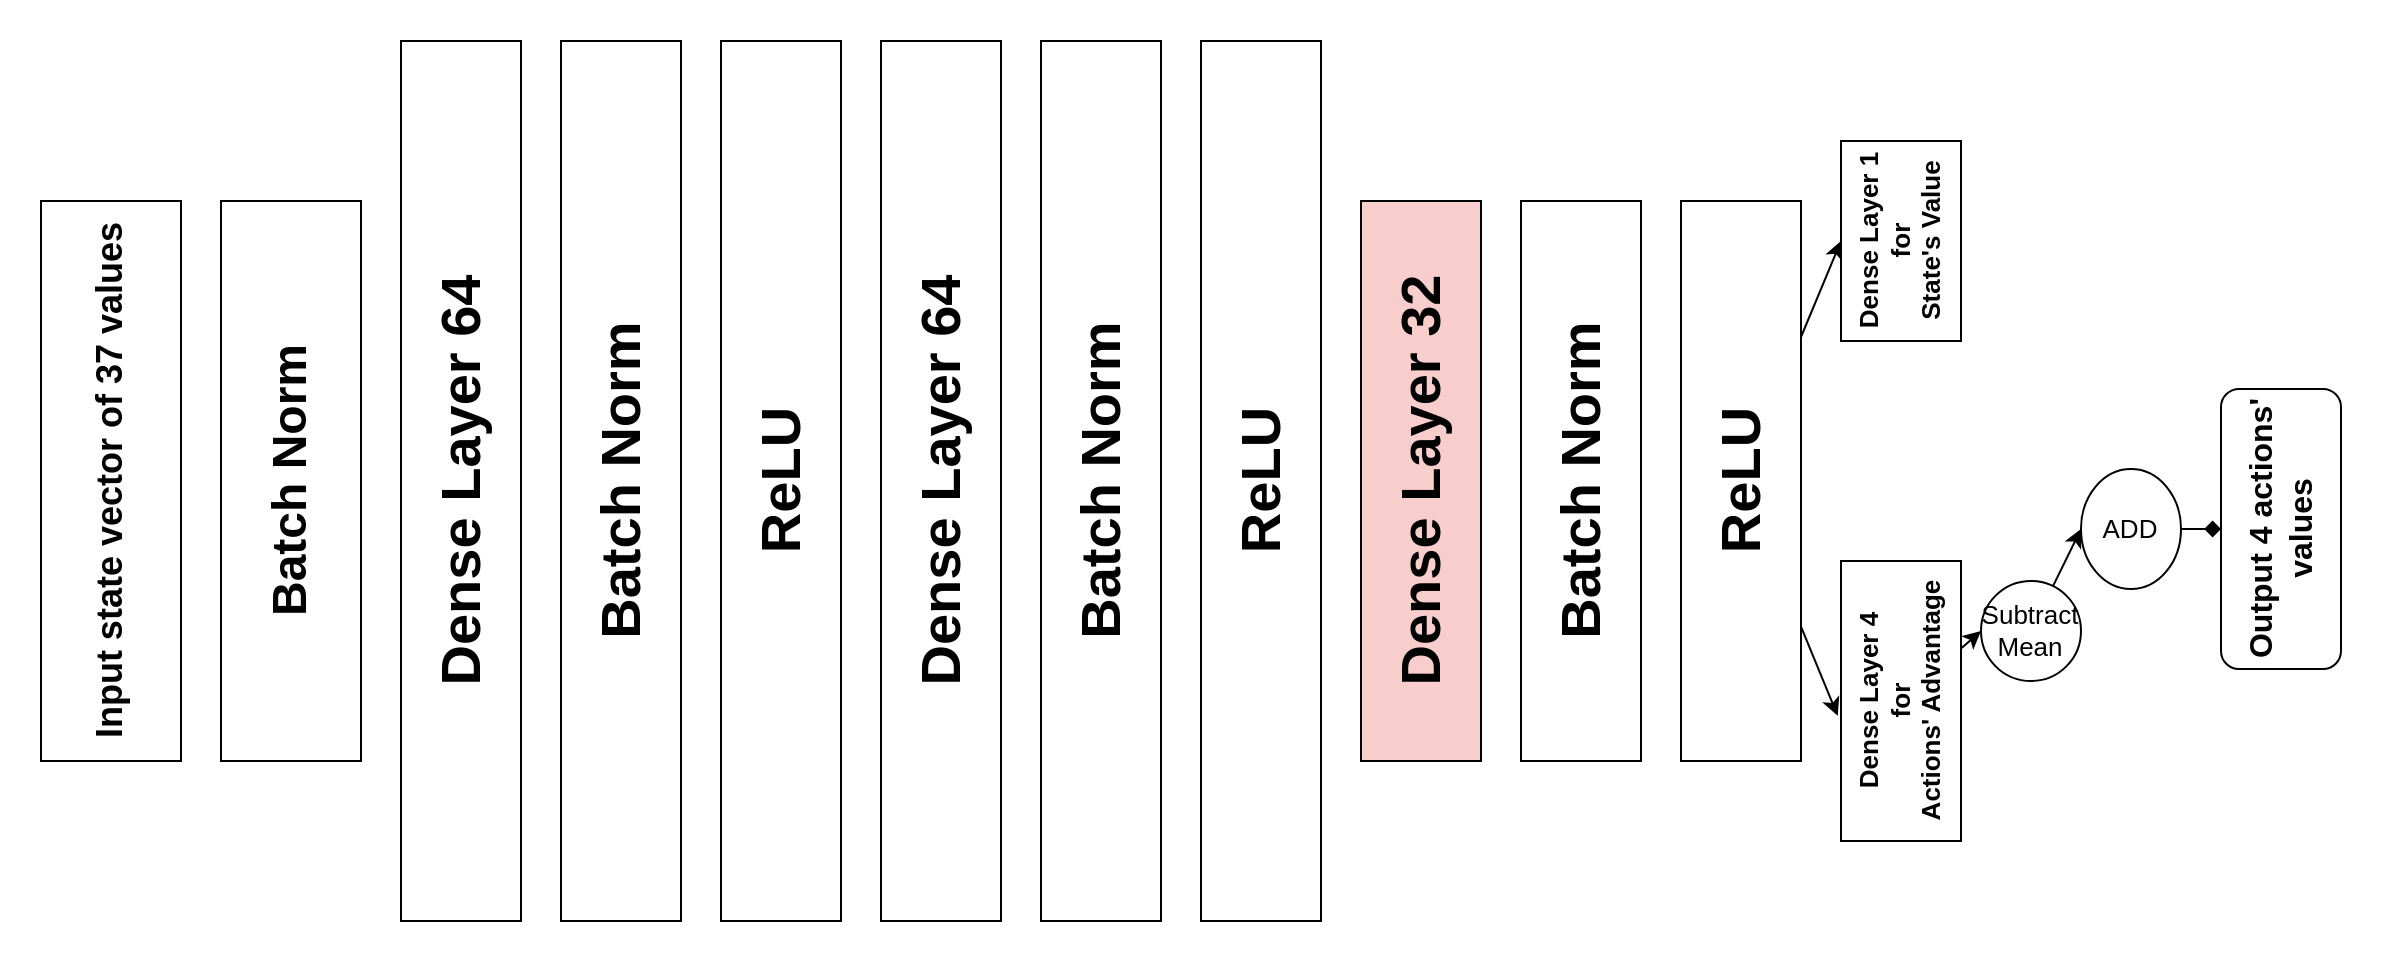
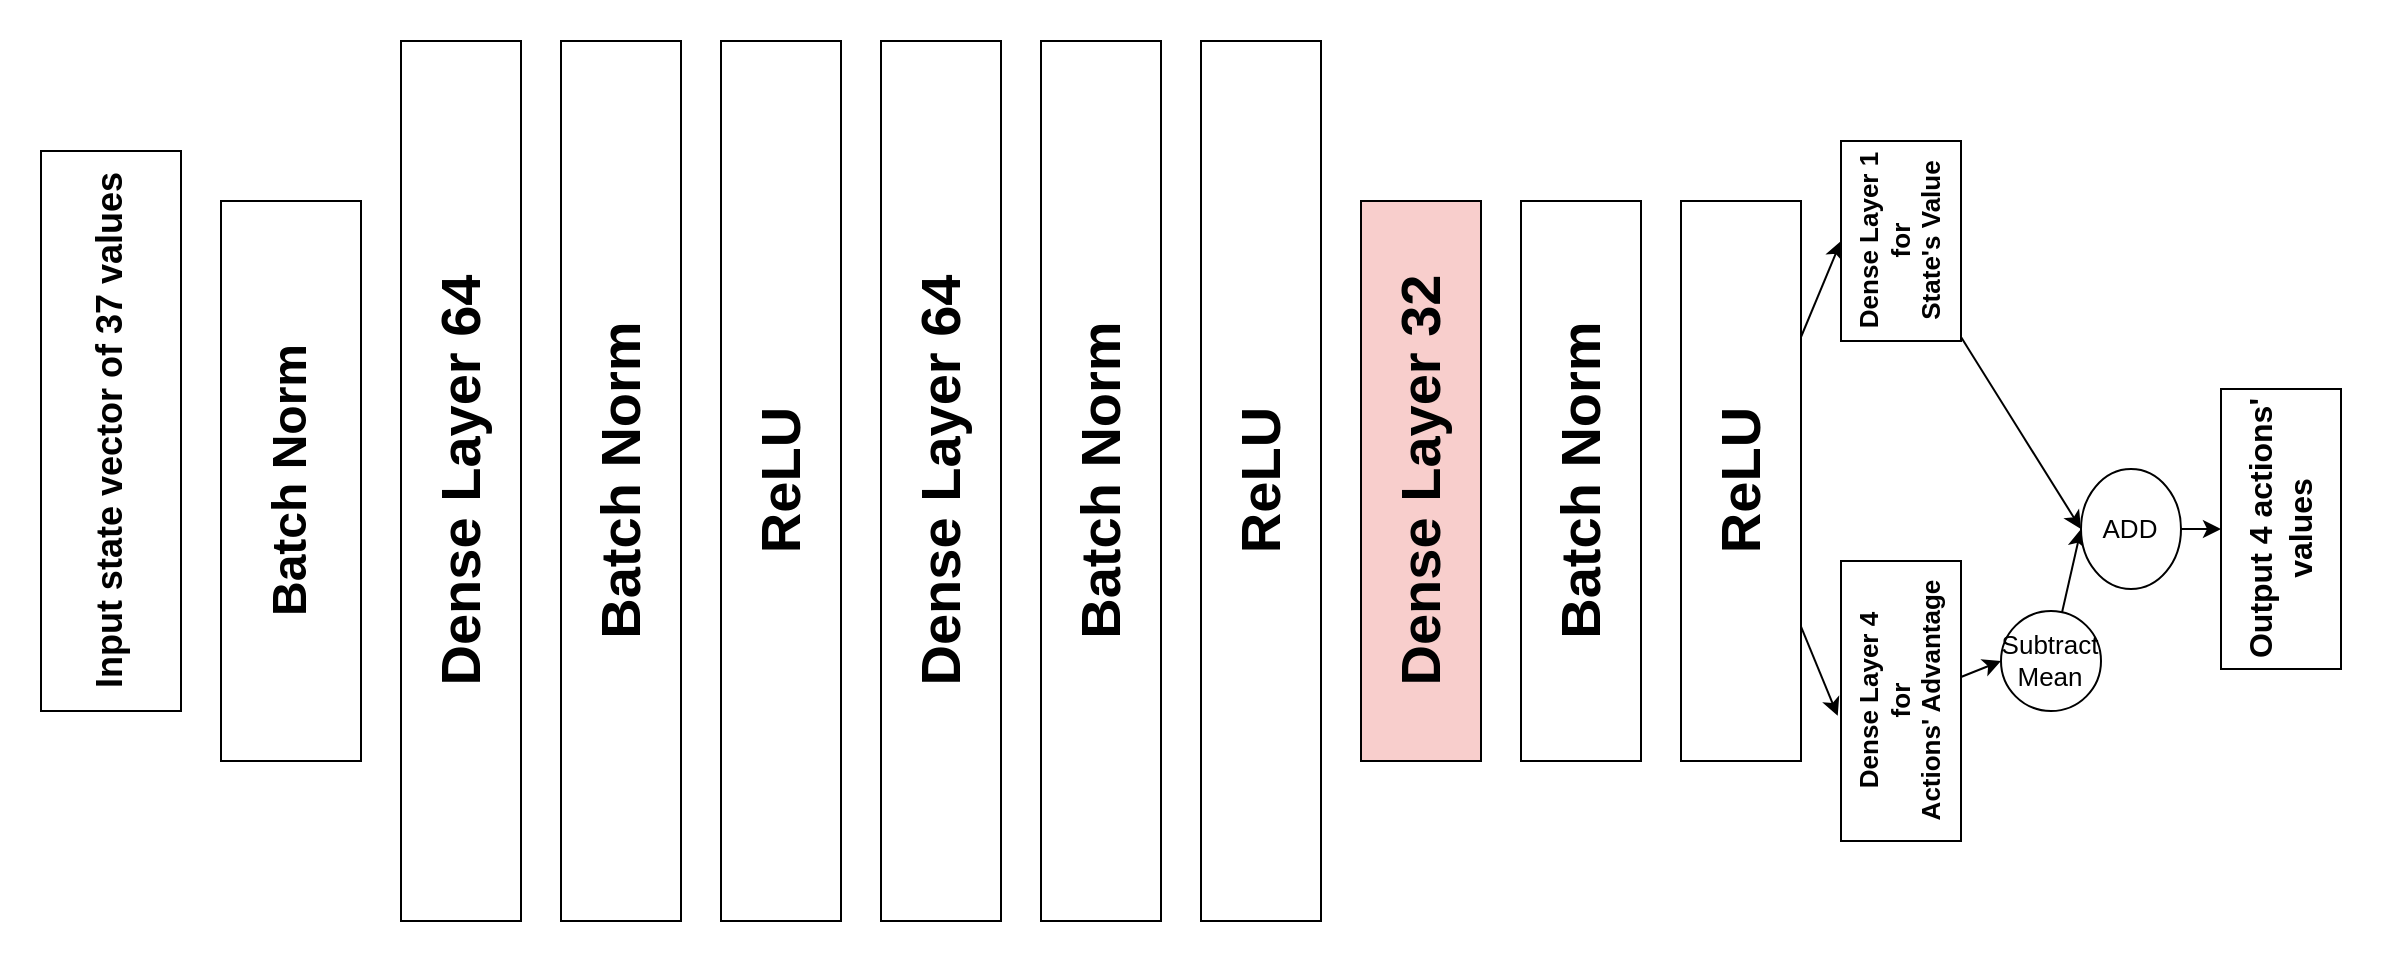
none -> (2017, 427)
(111, 481) -> (111, 431)
(2204, 529) -> (2205, 529)
(2281, 529) -> (2281, 529)
(2031, 631) -> (2051, 661)
